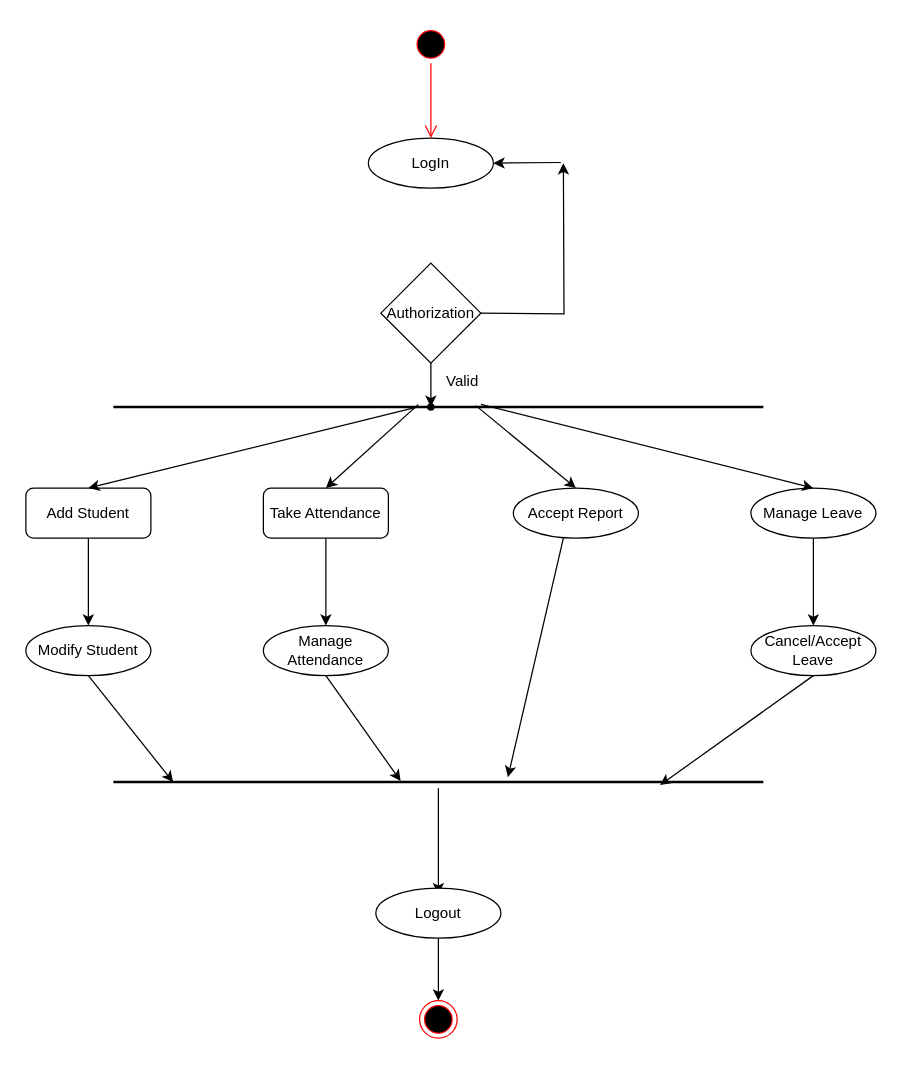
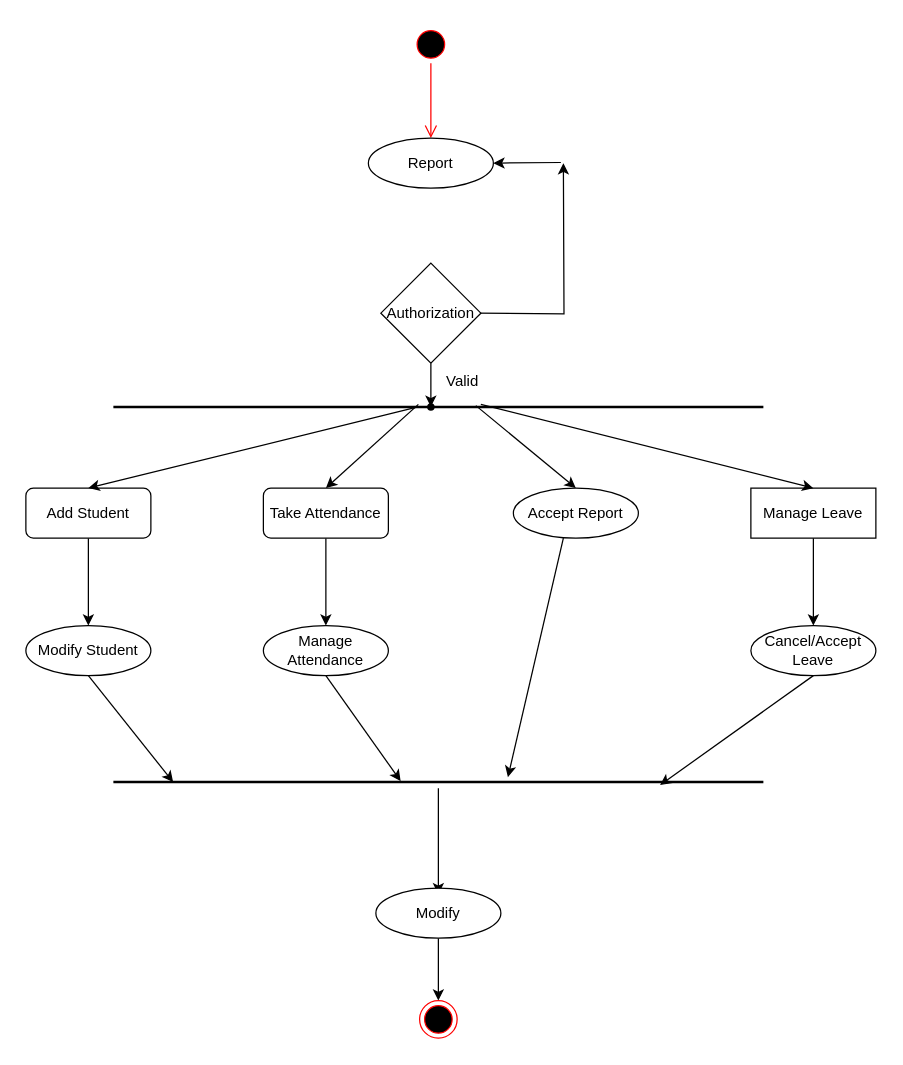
(431, 163) -> (431, 163)
(813, 513) -> (813, 513)
(438, 913) -> (438, 913)
